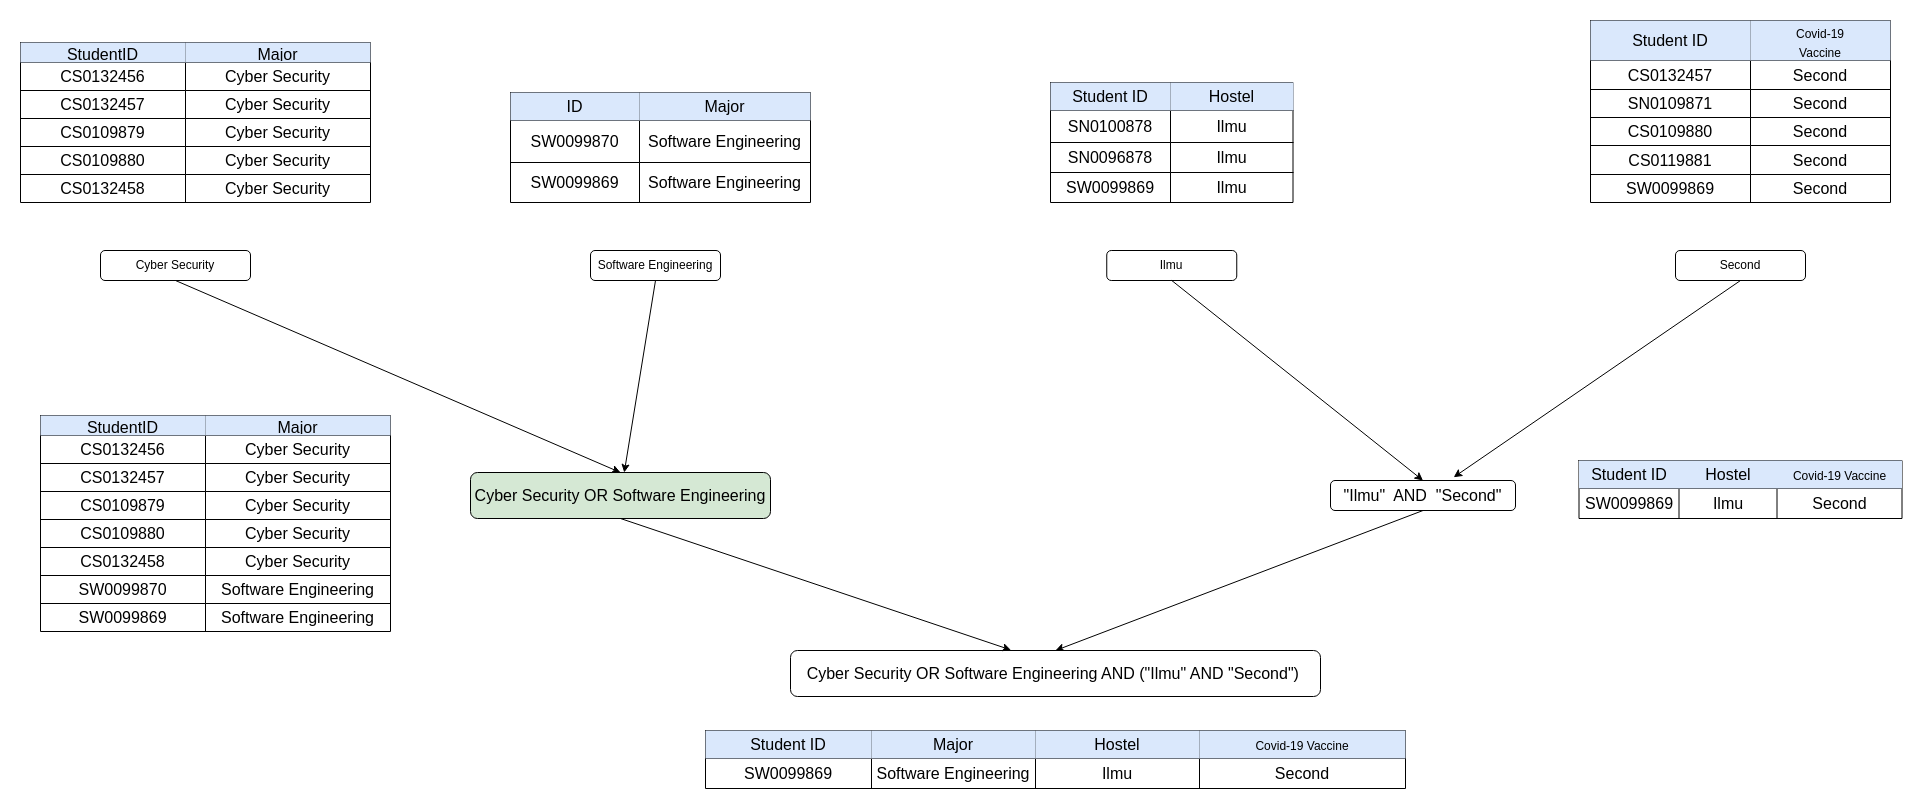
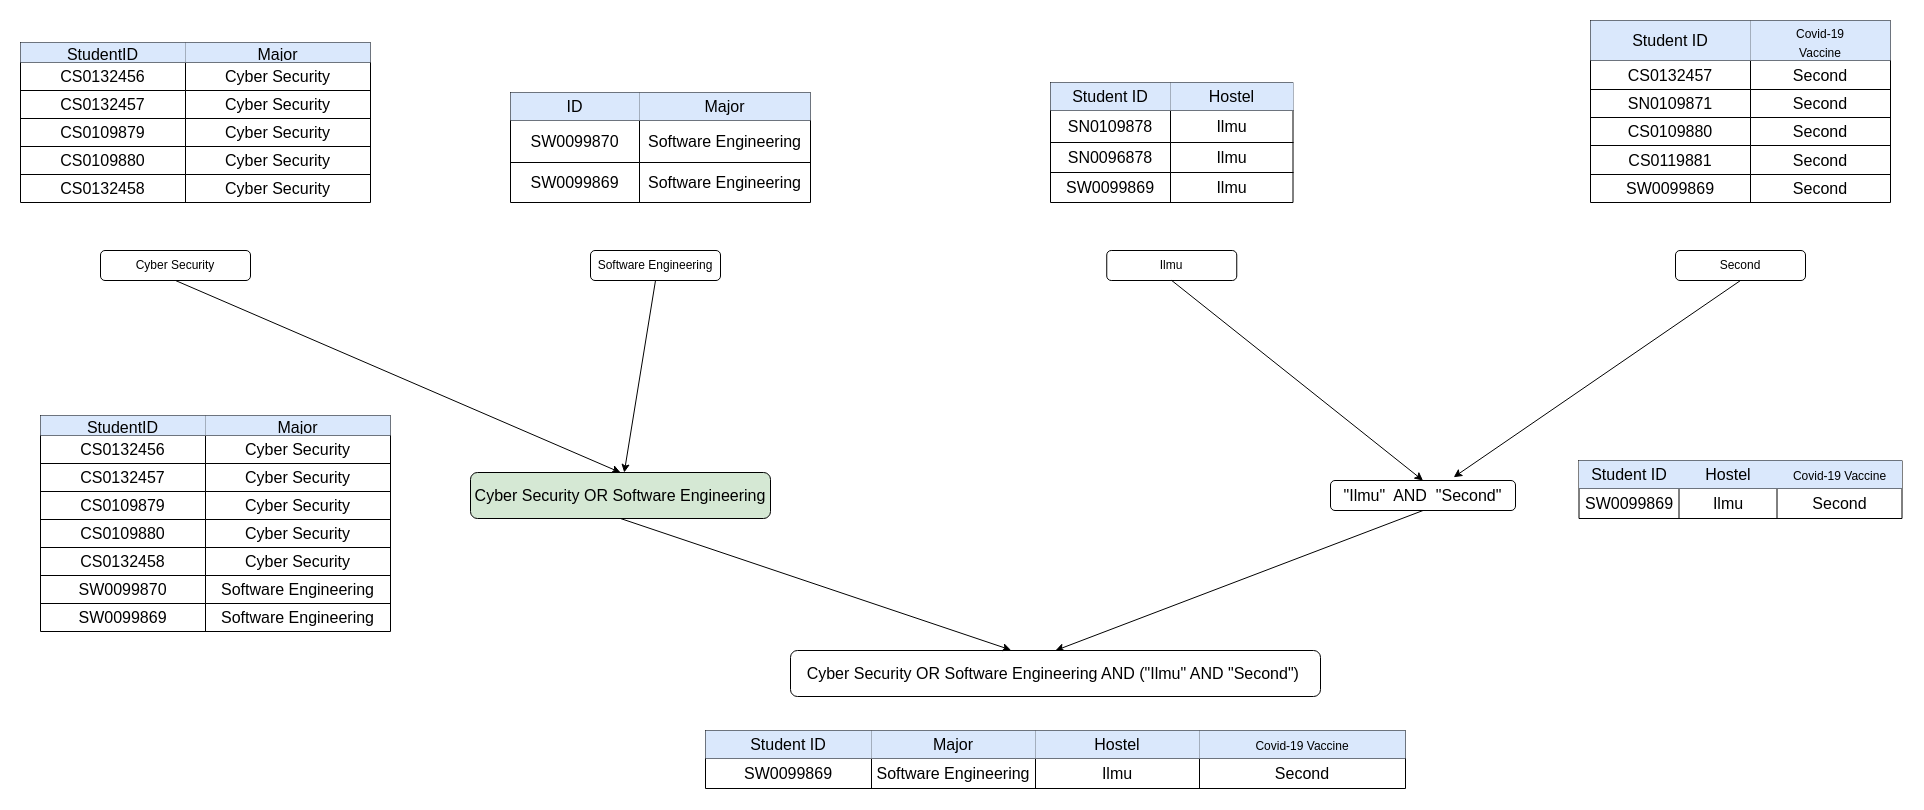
(1111, 127) -> (1111, 127)
